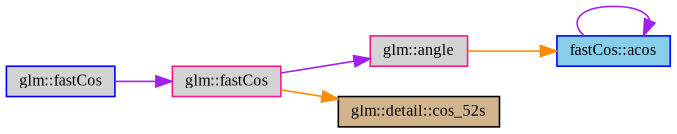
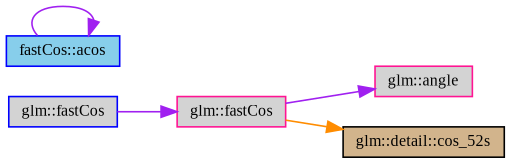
(504, 51) -> none
